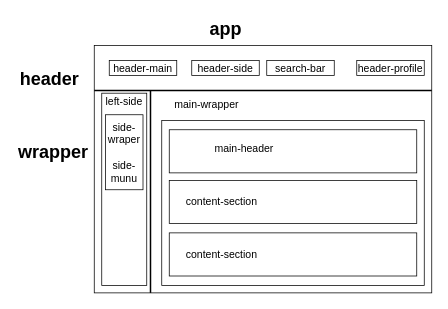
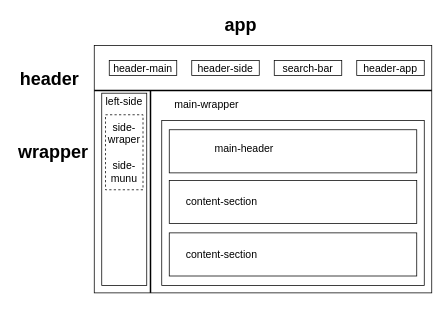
(225, 29) -> (240, 25)
(300, 68) -> (308, 68)
(390, 68) -> (390, 68)
(124, 152) -> (124, 152)
